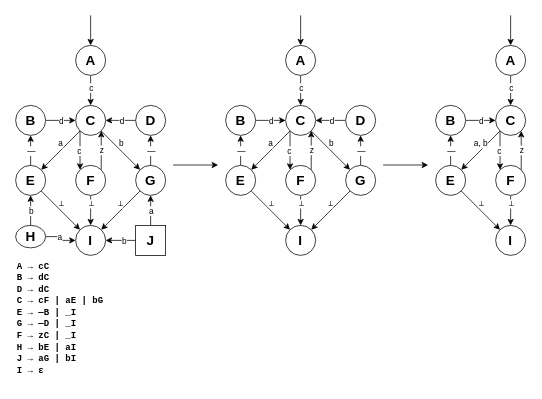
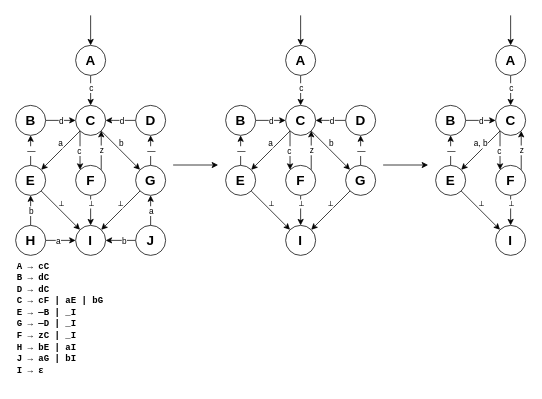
(30, 237) -> (30, 240)
(150, 240) -> (150, 240)
